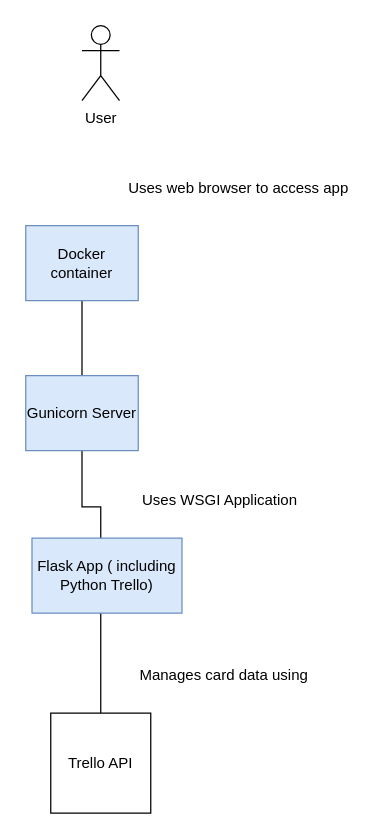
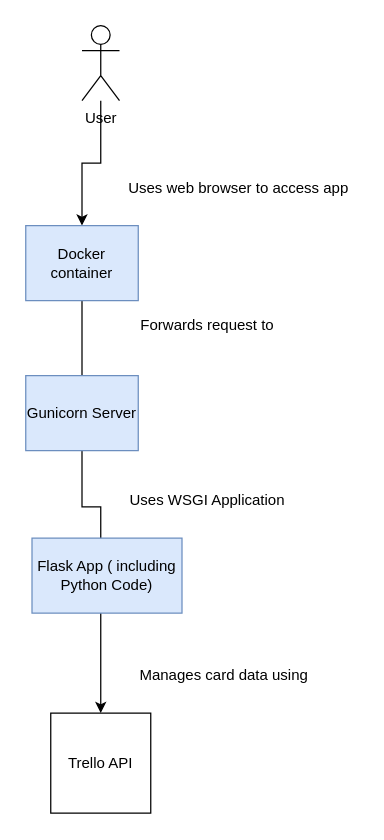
none -> (95, 163)
none -> (207, 326)
(219, 501) -> (207, 501)
(107, 576) -> (107, 576)
(101, 706) -> (101, 703)
